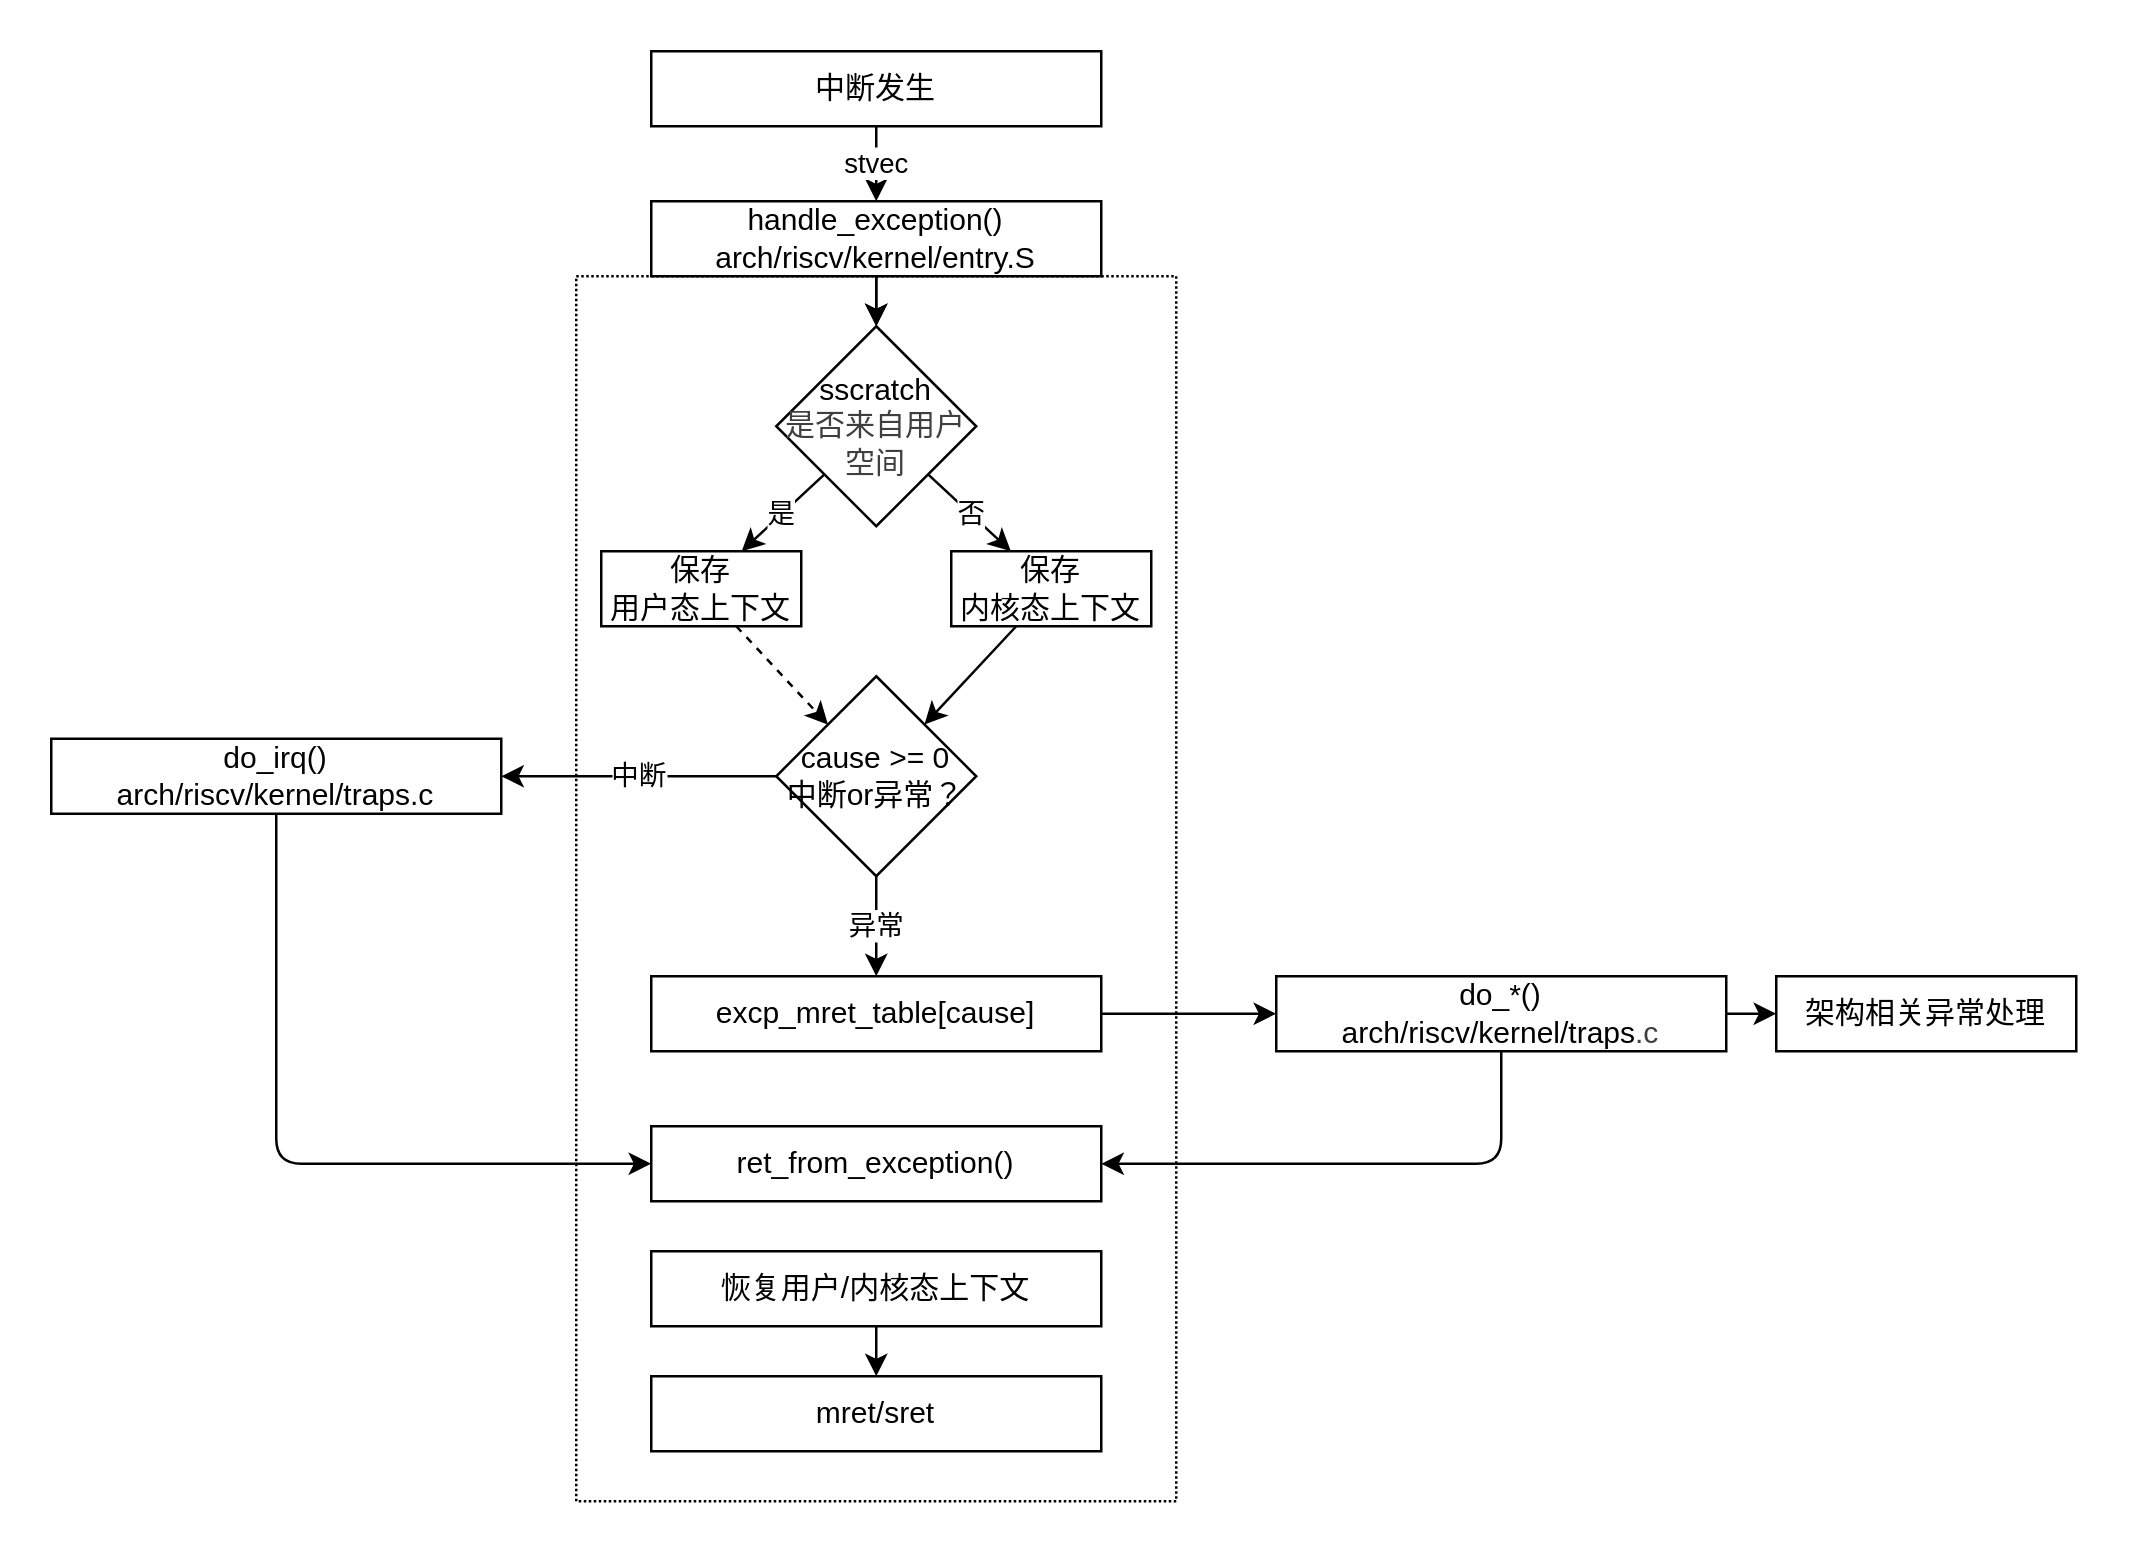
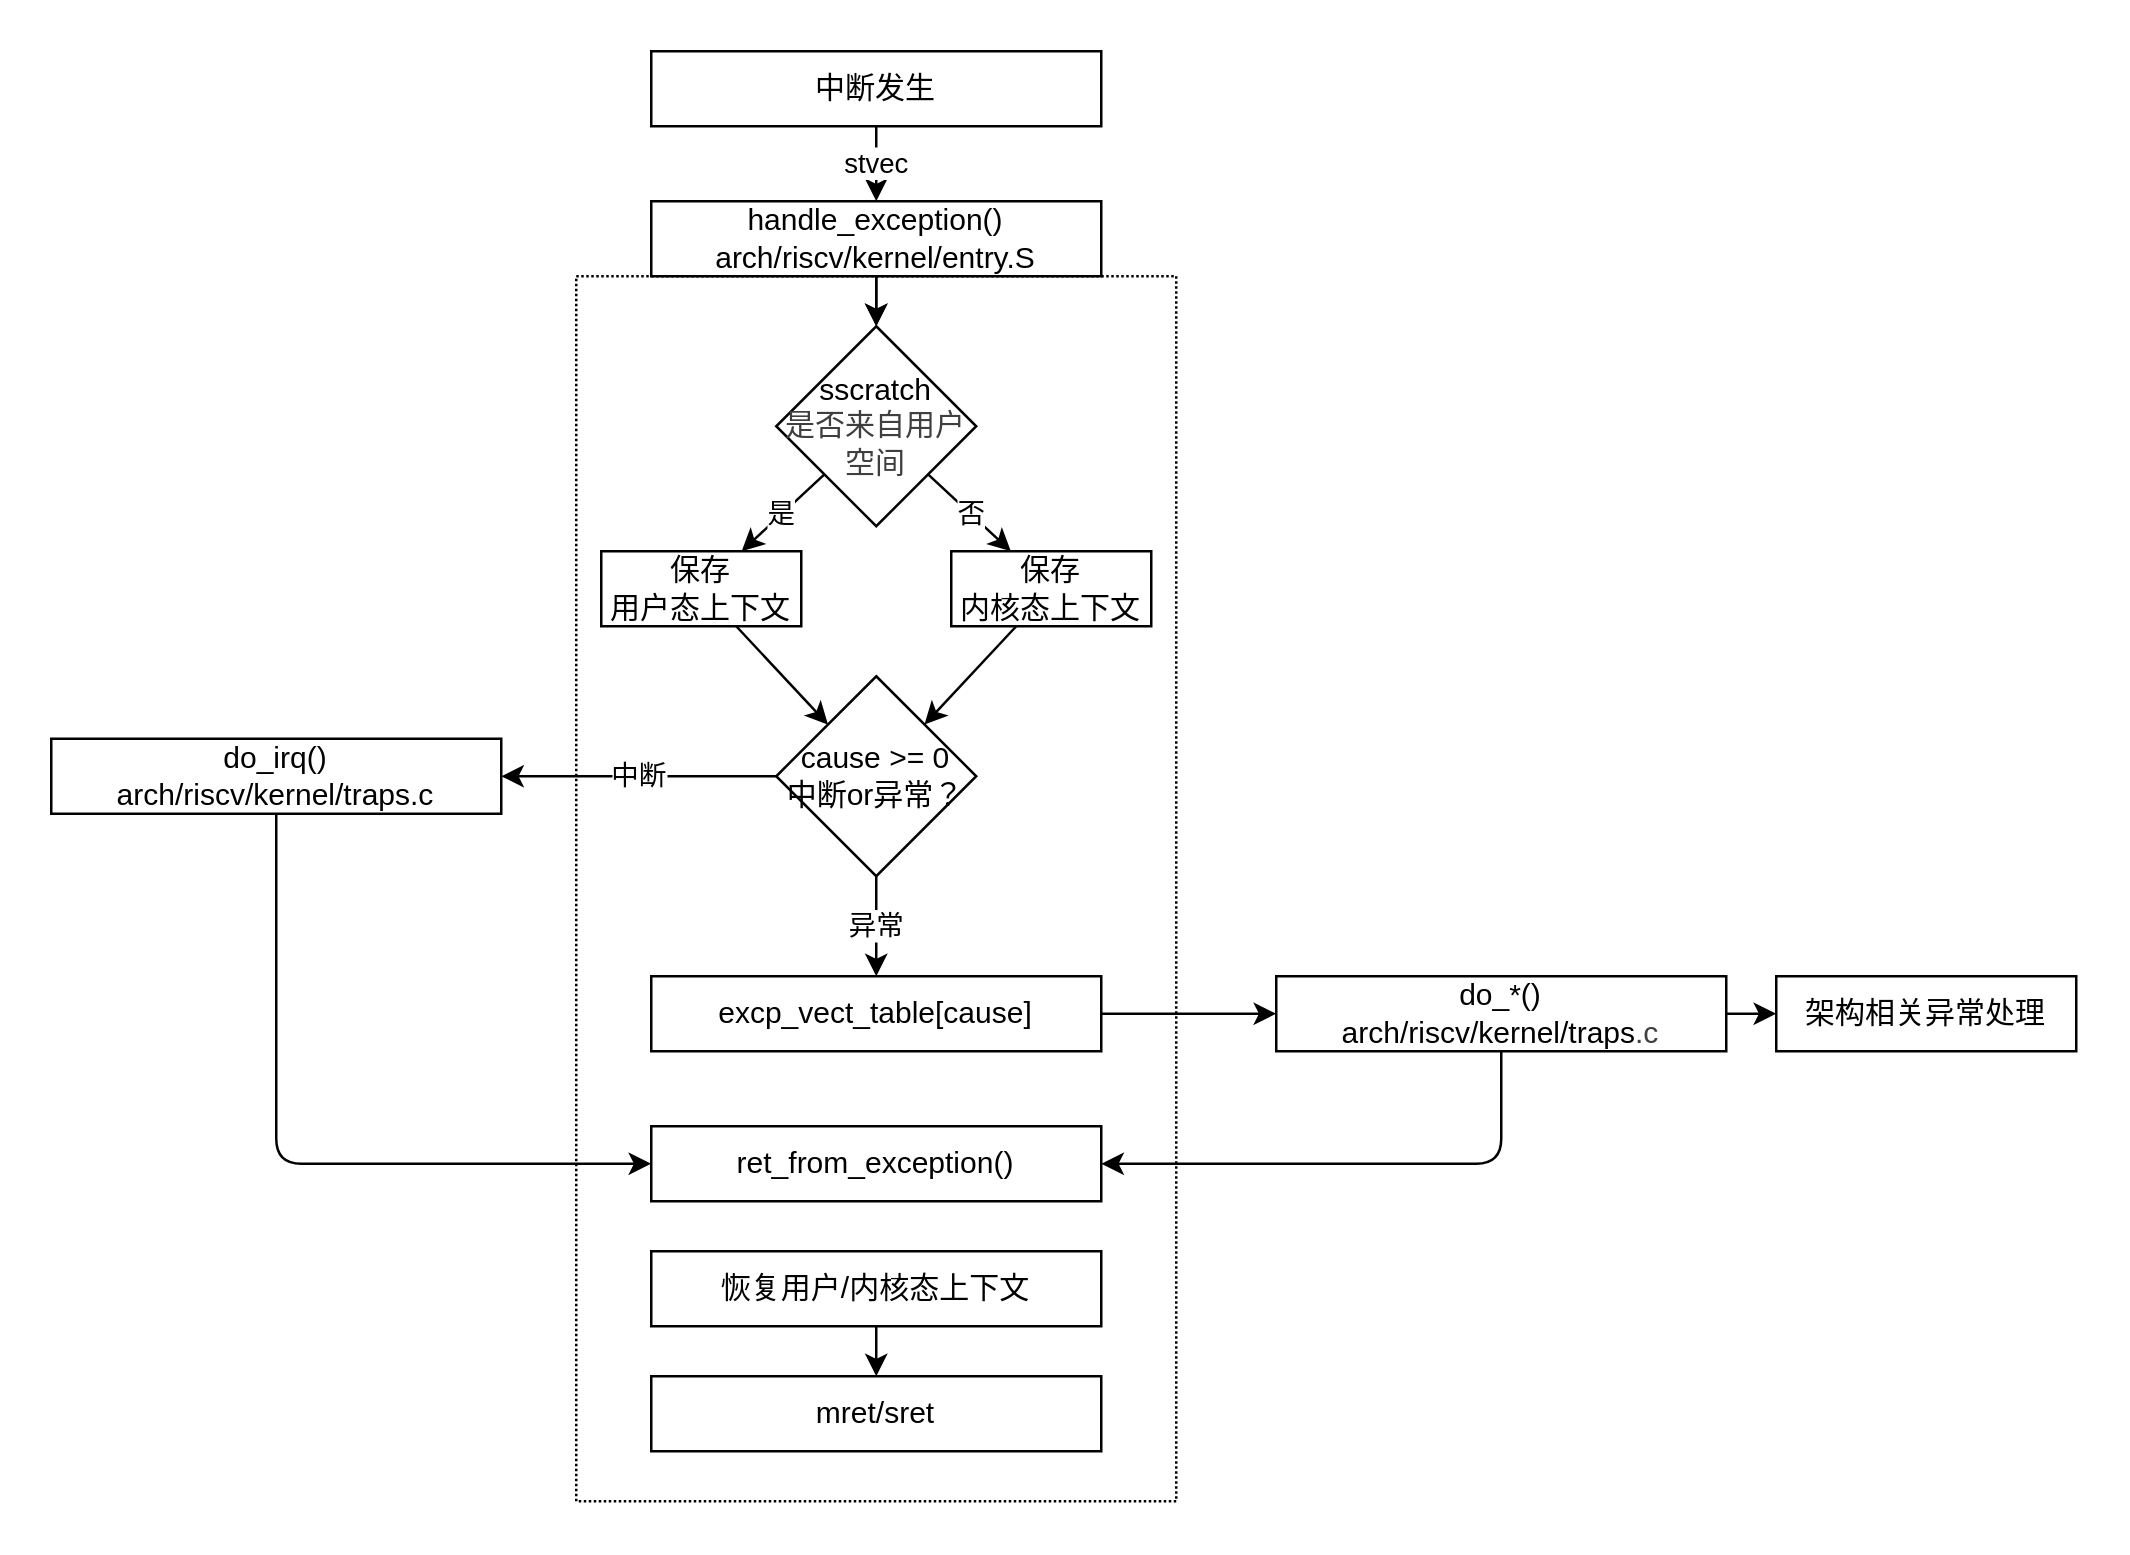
(778, 671) -> (778, 671)
(876, 1014) -> (876, 1014)
